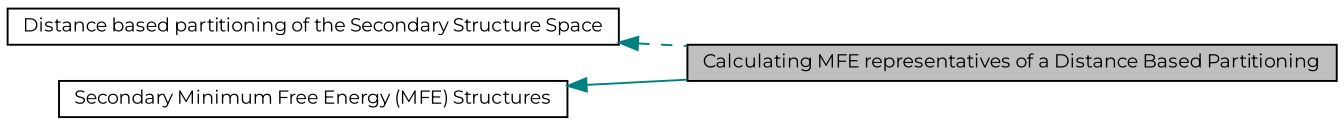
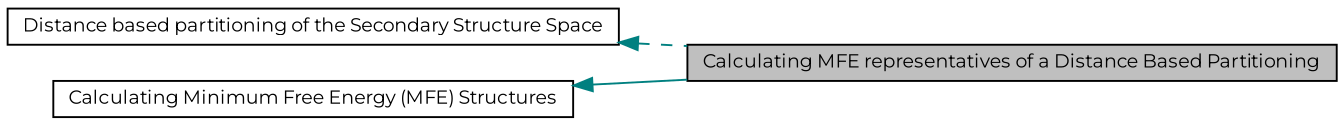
(313, 99) -> (313, 99)
